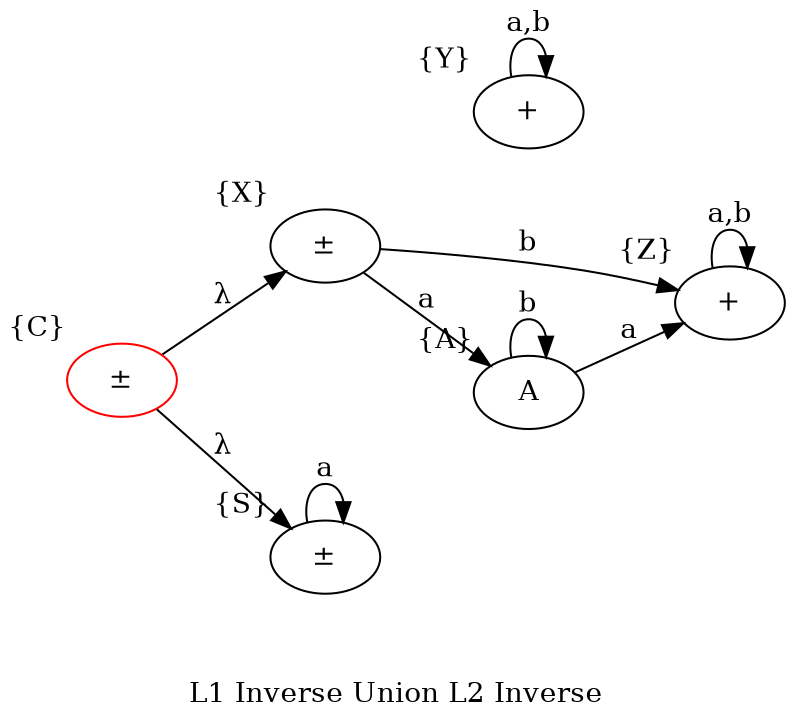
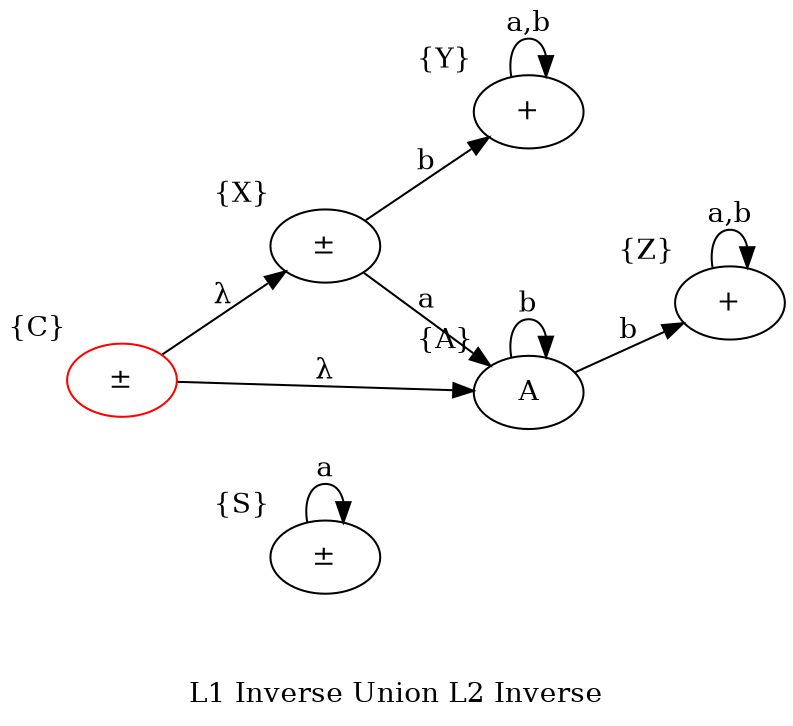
(520, 262) -> (419, 185)
(629, 330) -> (629, 330)
(216, 462) -> (315, 386)
